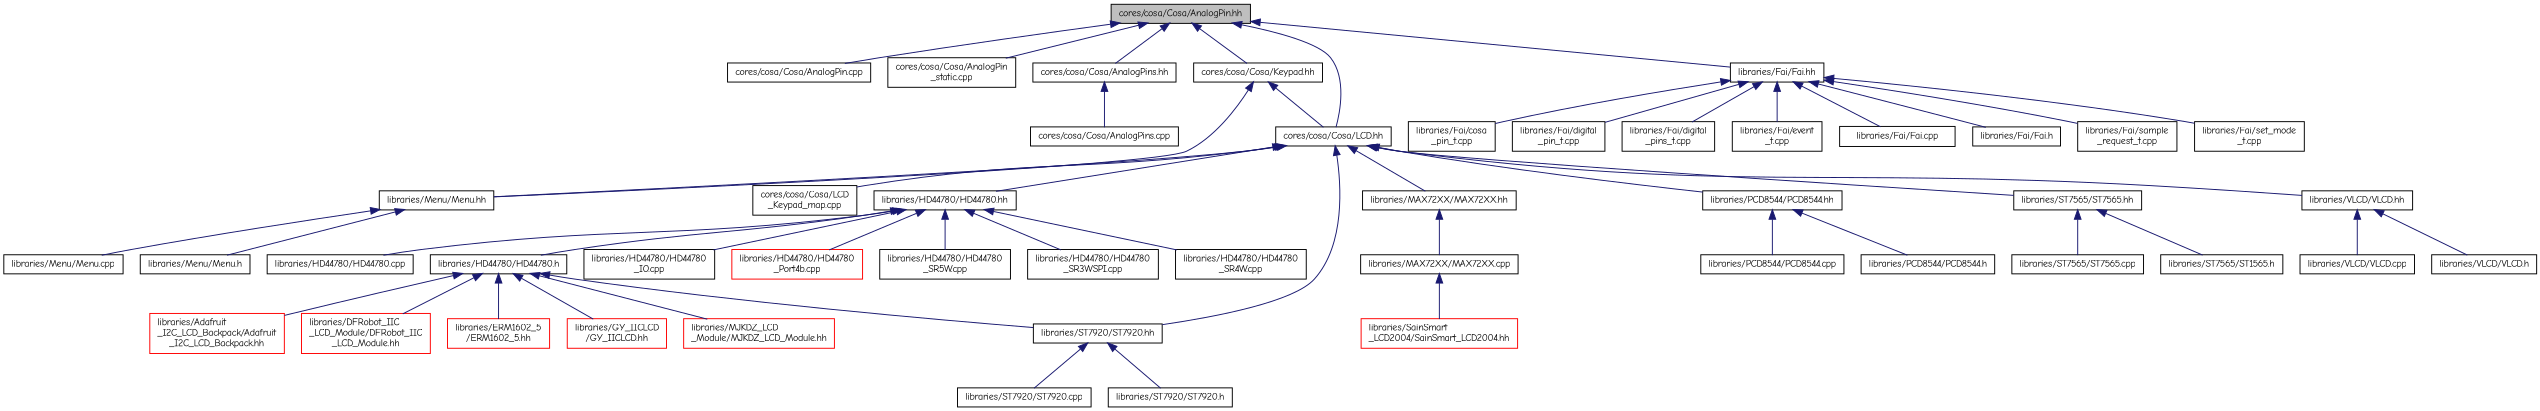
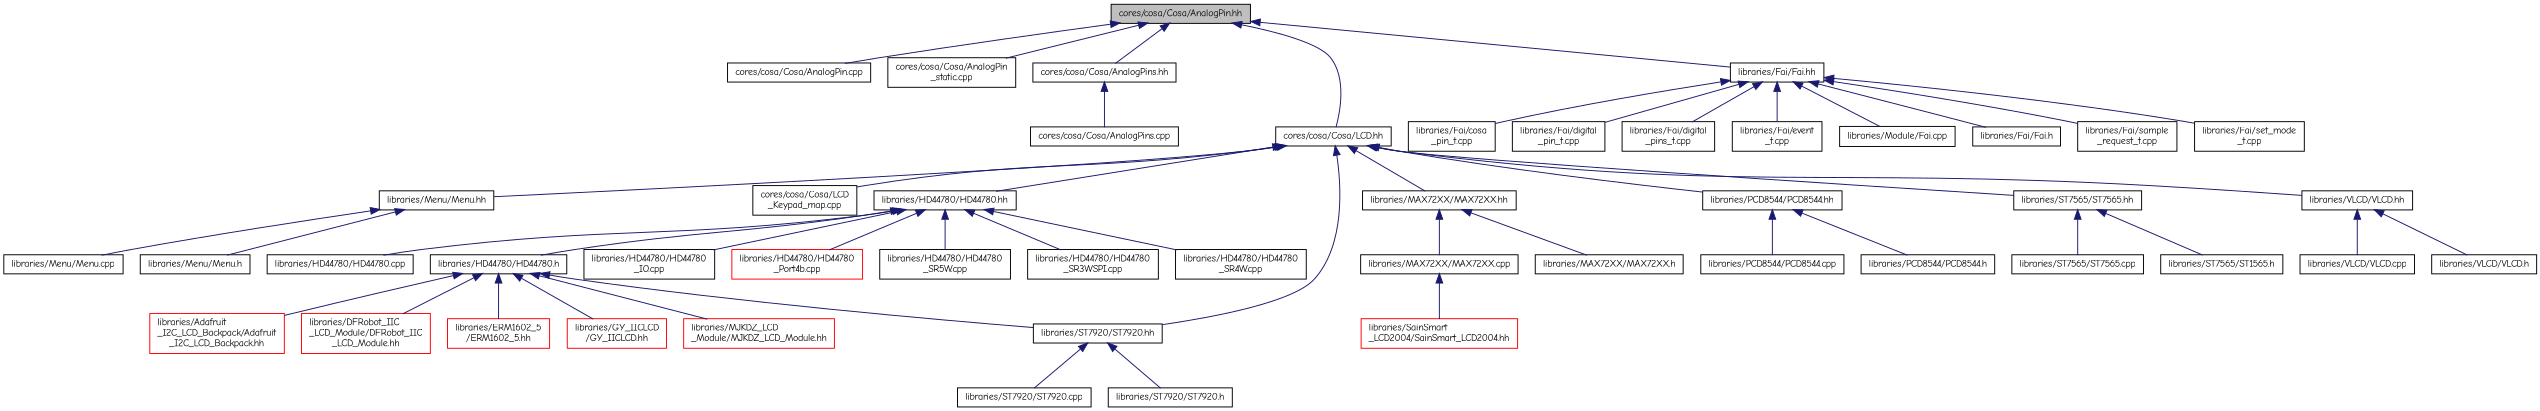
(1258, 73) -> none
(1897, 136) -> (1897, 136)
none -> (1609, 264)
